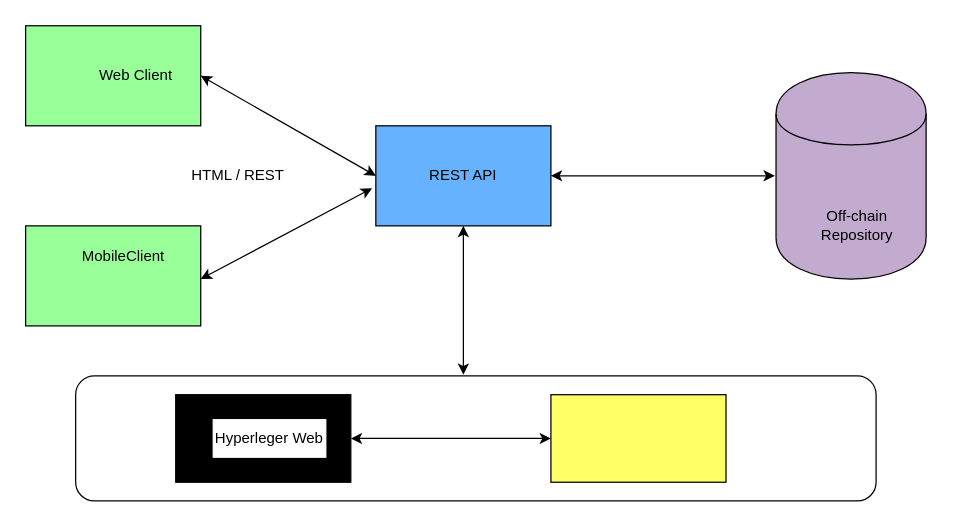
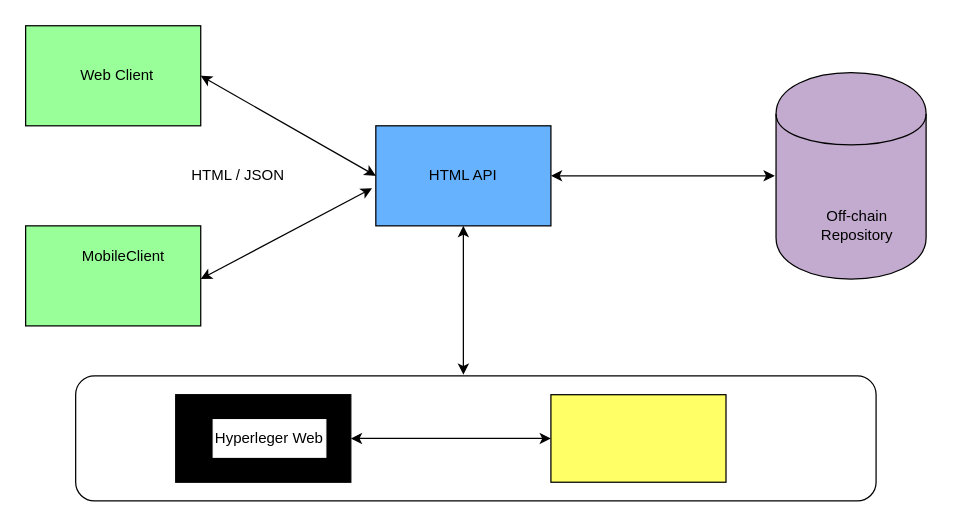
(138, 76) -> (119, 76)
(238, 176) -> (238, 176)
(463, 176) -> (463, 176)
